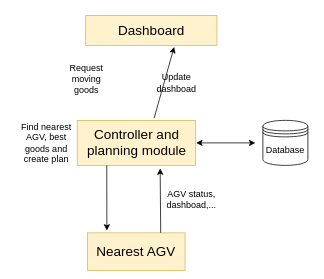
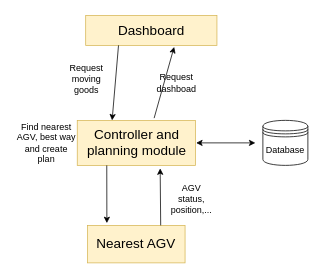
none -> (116, 80)
(177, 83) -> (177, 83)
(47, 143) -> (47, 143)
(192, 199) -> (192, 199)
(136, 252) -> (136, 244)
